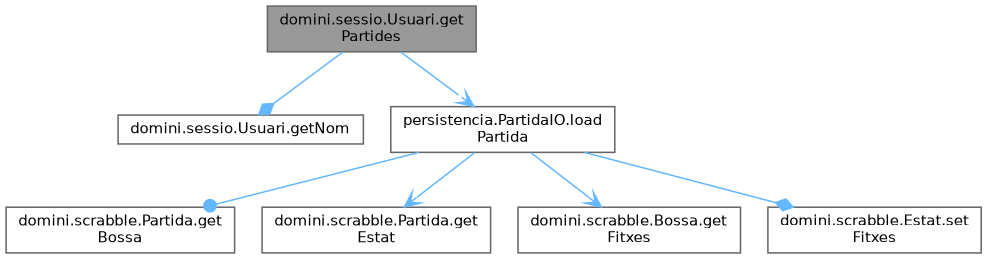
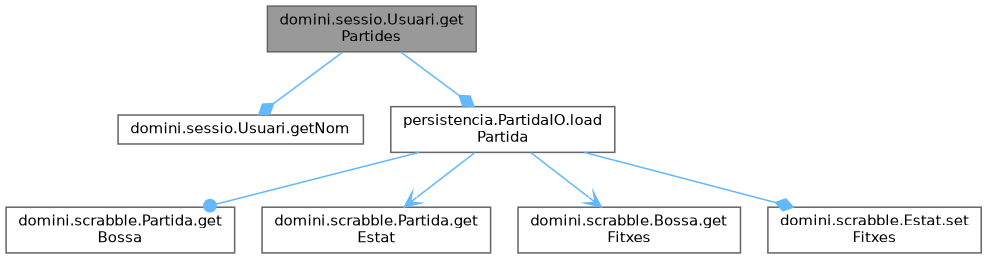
(430, 74) -> (430, 74)
